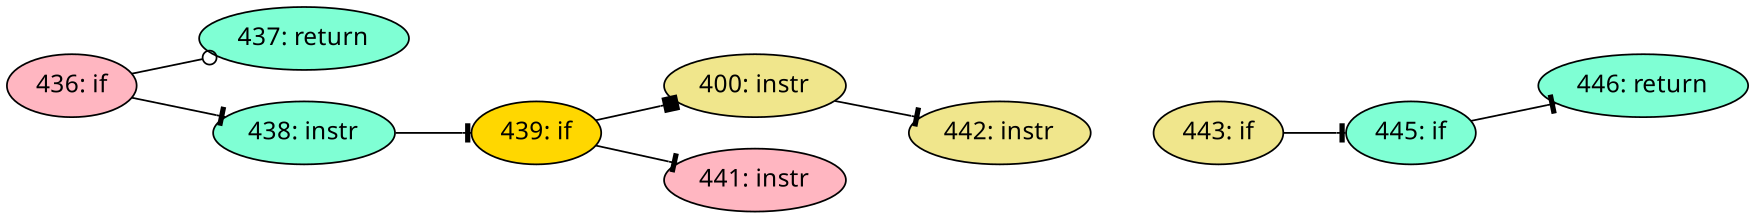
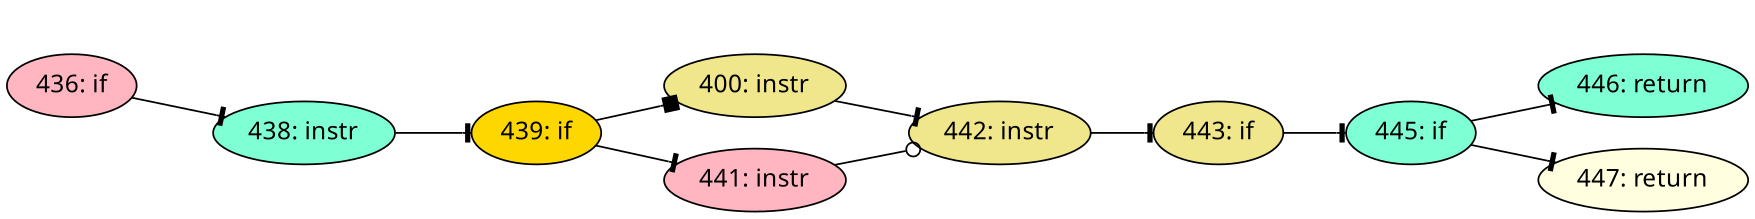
(304, 38) -> none
none -> (1118, 133)
none -> (870, 158)
none -> (1643, 180)
